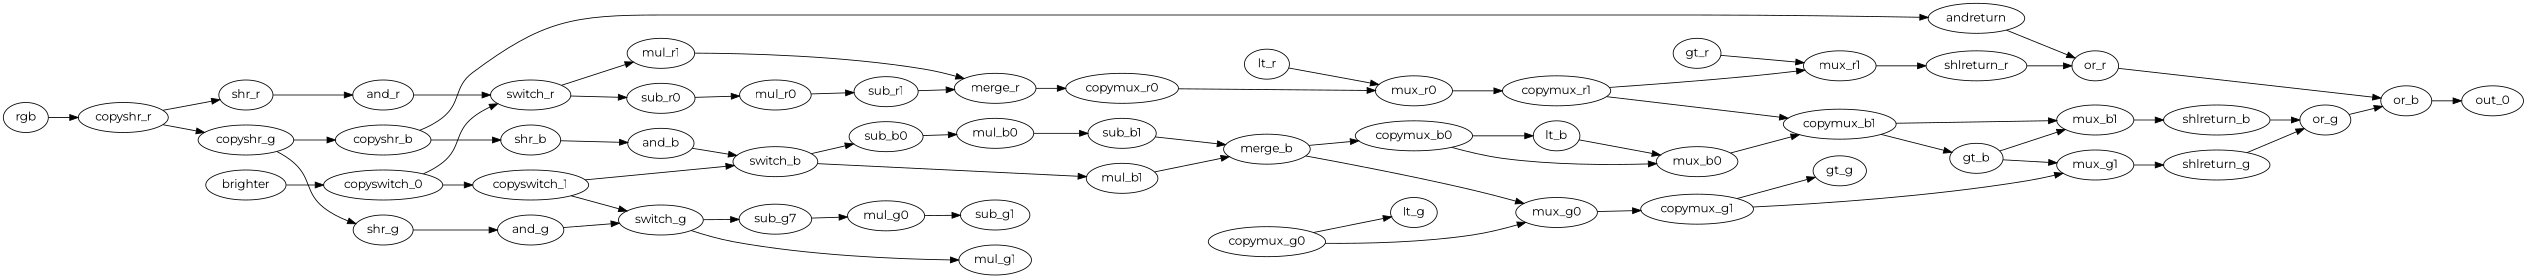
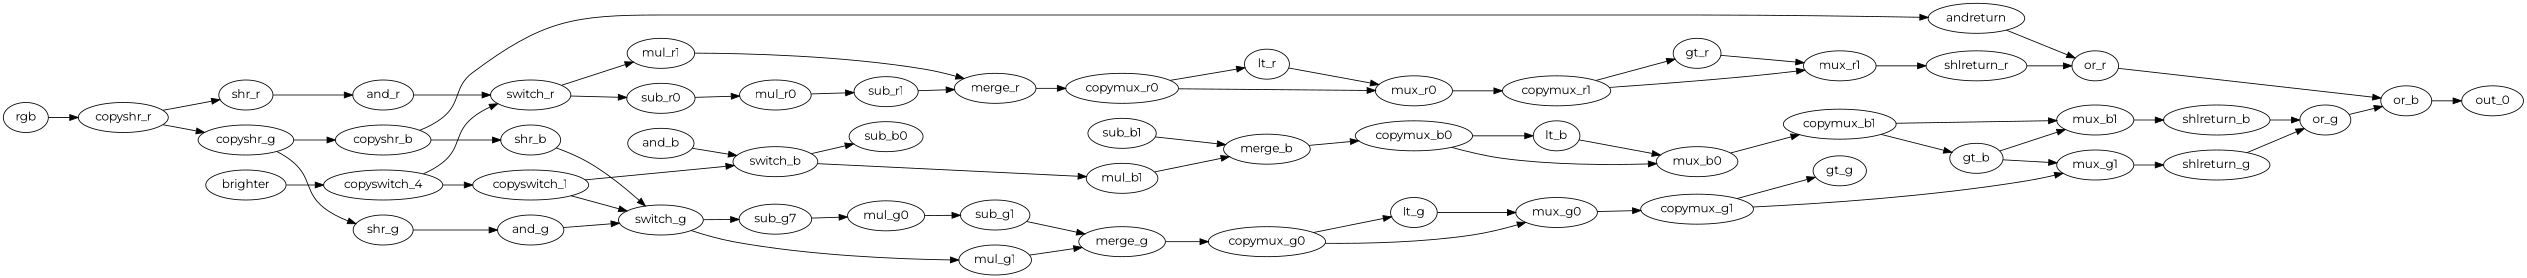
none -> (1203, 75)
(1693, 107) -> (1631, 71)
(995, 133) -> none
(590, 142) -> (600, 170)
(1411, 177) -> (1472, 212)
(383, 185) -> (383, 185)
none -> (1122, 242)
